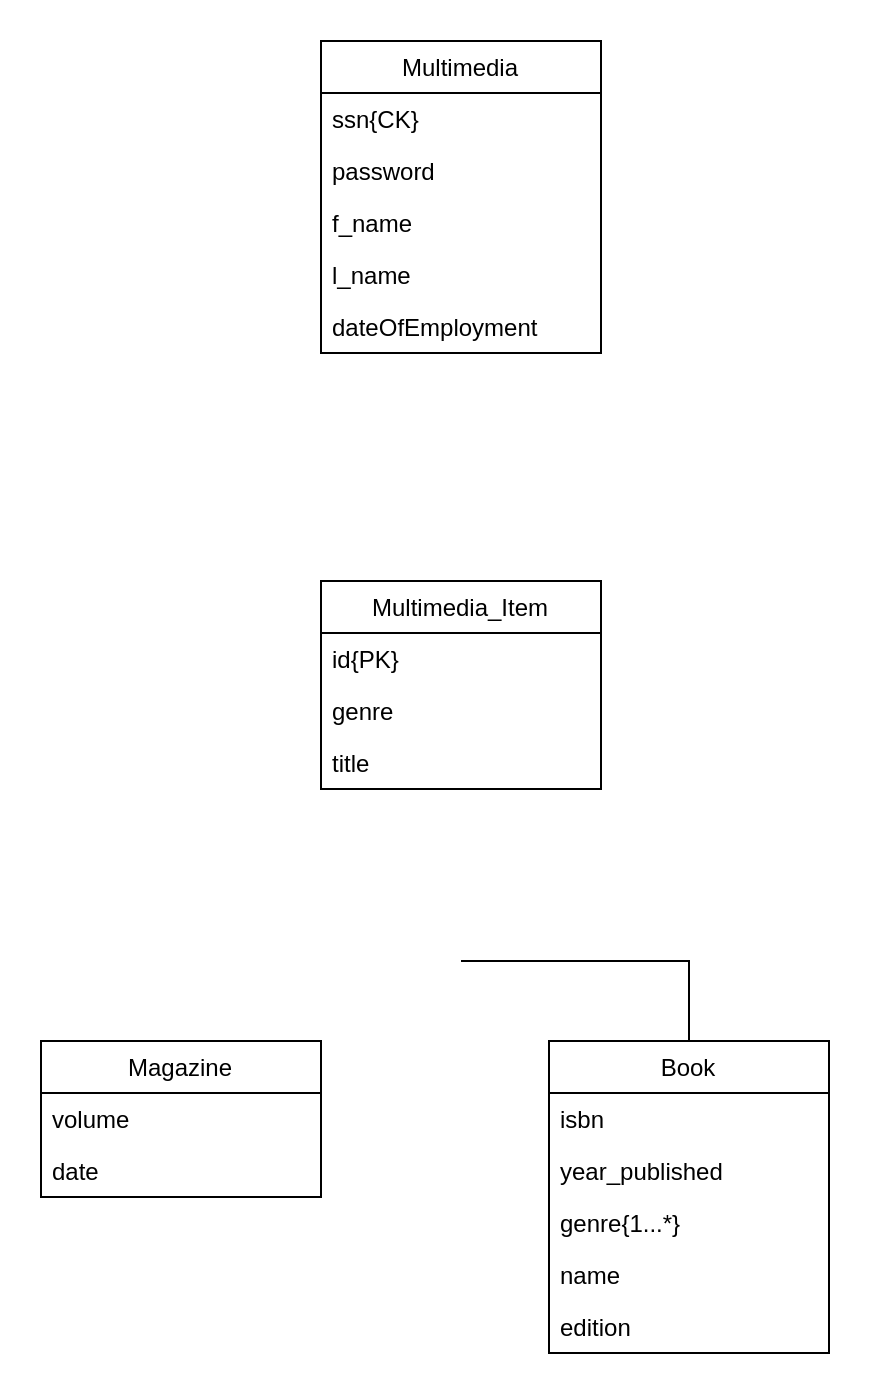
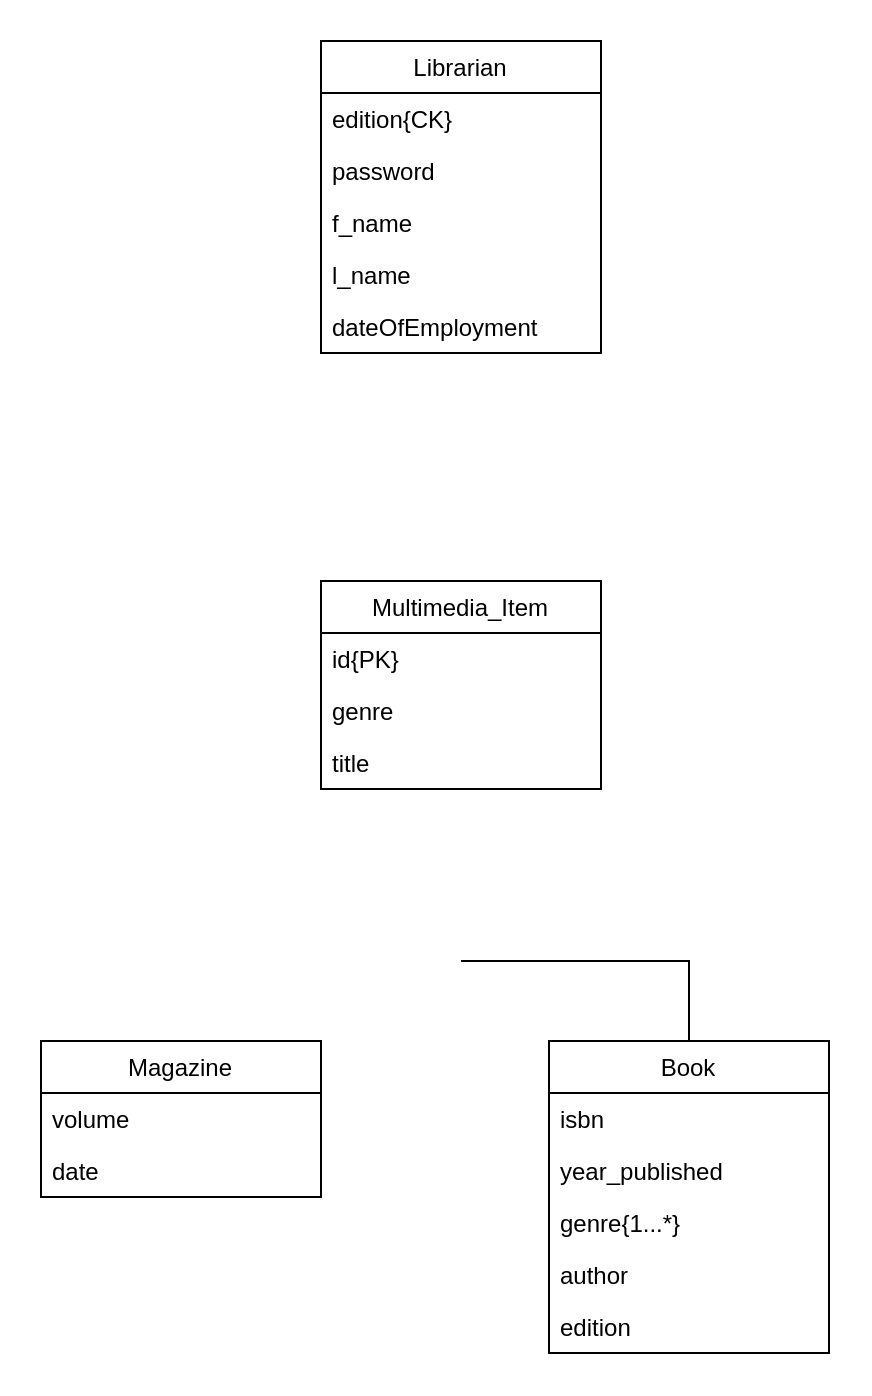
(460, 68) -> (460, 68)
(379, 120) -> (400, 120)
(587, 1276) -> (600, 1276)
